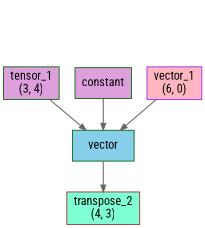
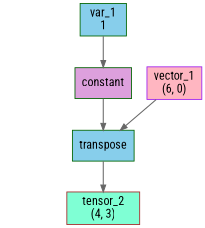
none -> (103, 20)
(31, 83) -> none
(103, 146) -> (103, 146)
(103, 208) -> (103, 208)
